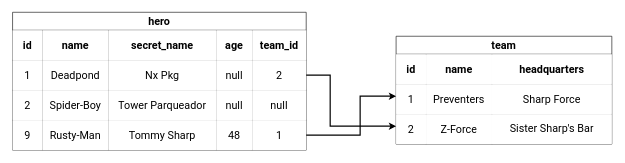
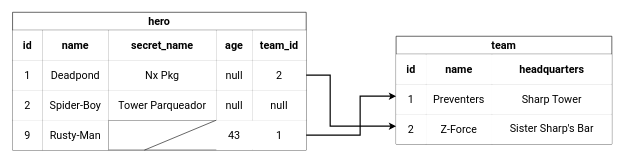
(552, 99) -> (552, 99)
(162, 135) -> none
(234, 135) -> (234, 135)
